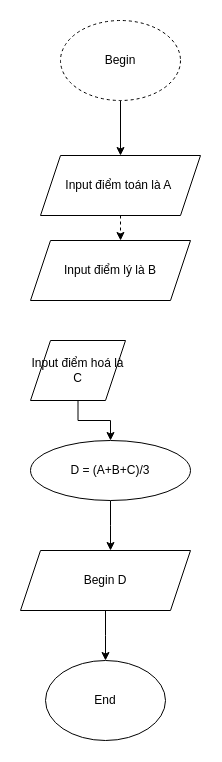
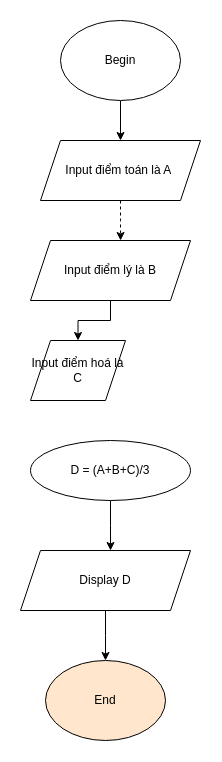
(121, 61) -> (121, 61)
(121, 186) -> (121, 171)
none -> (98, 321)
(90, 421) -> none
(106, 581) -> (106, 581)
(106, 701) -> (106, 701)
